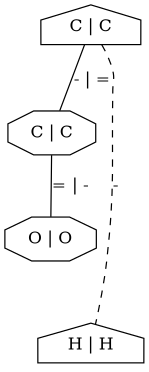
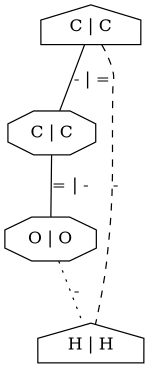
none -> (71, 293)
